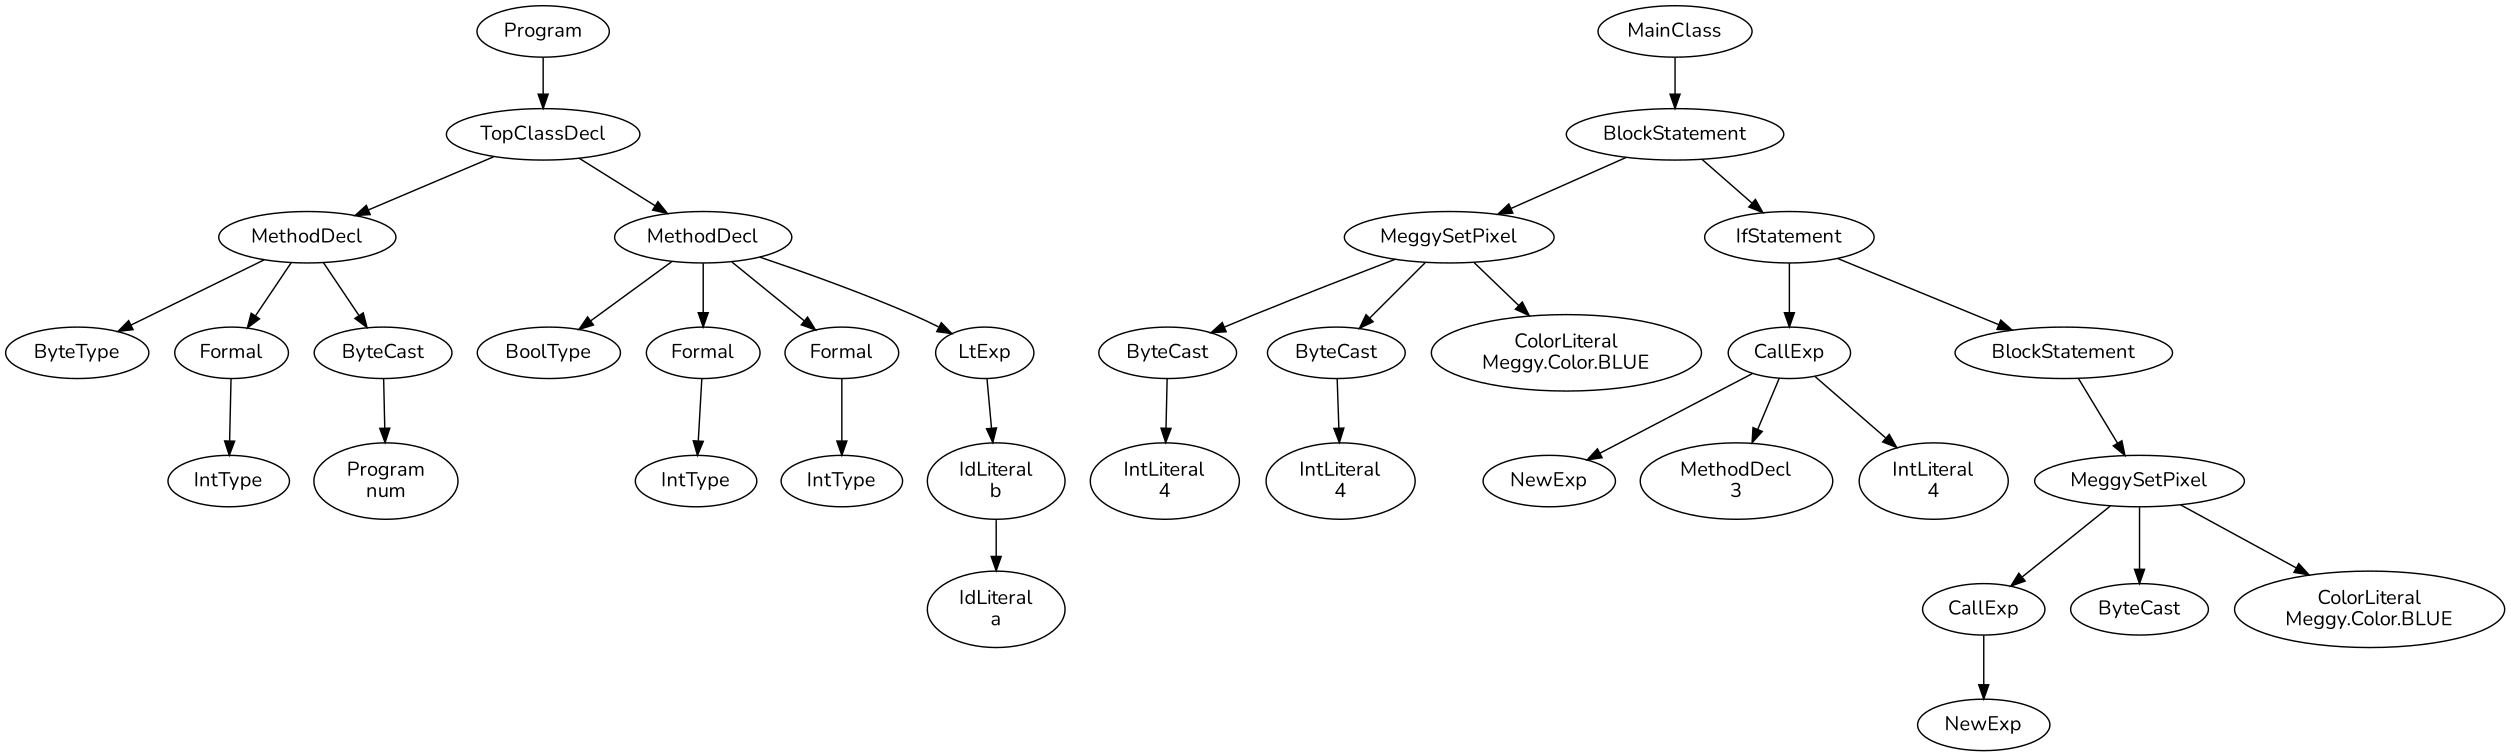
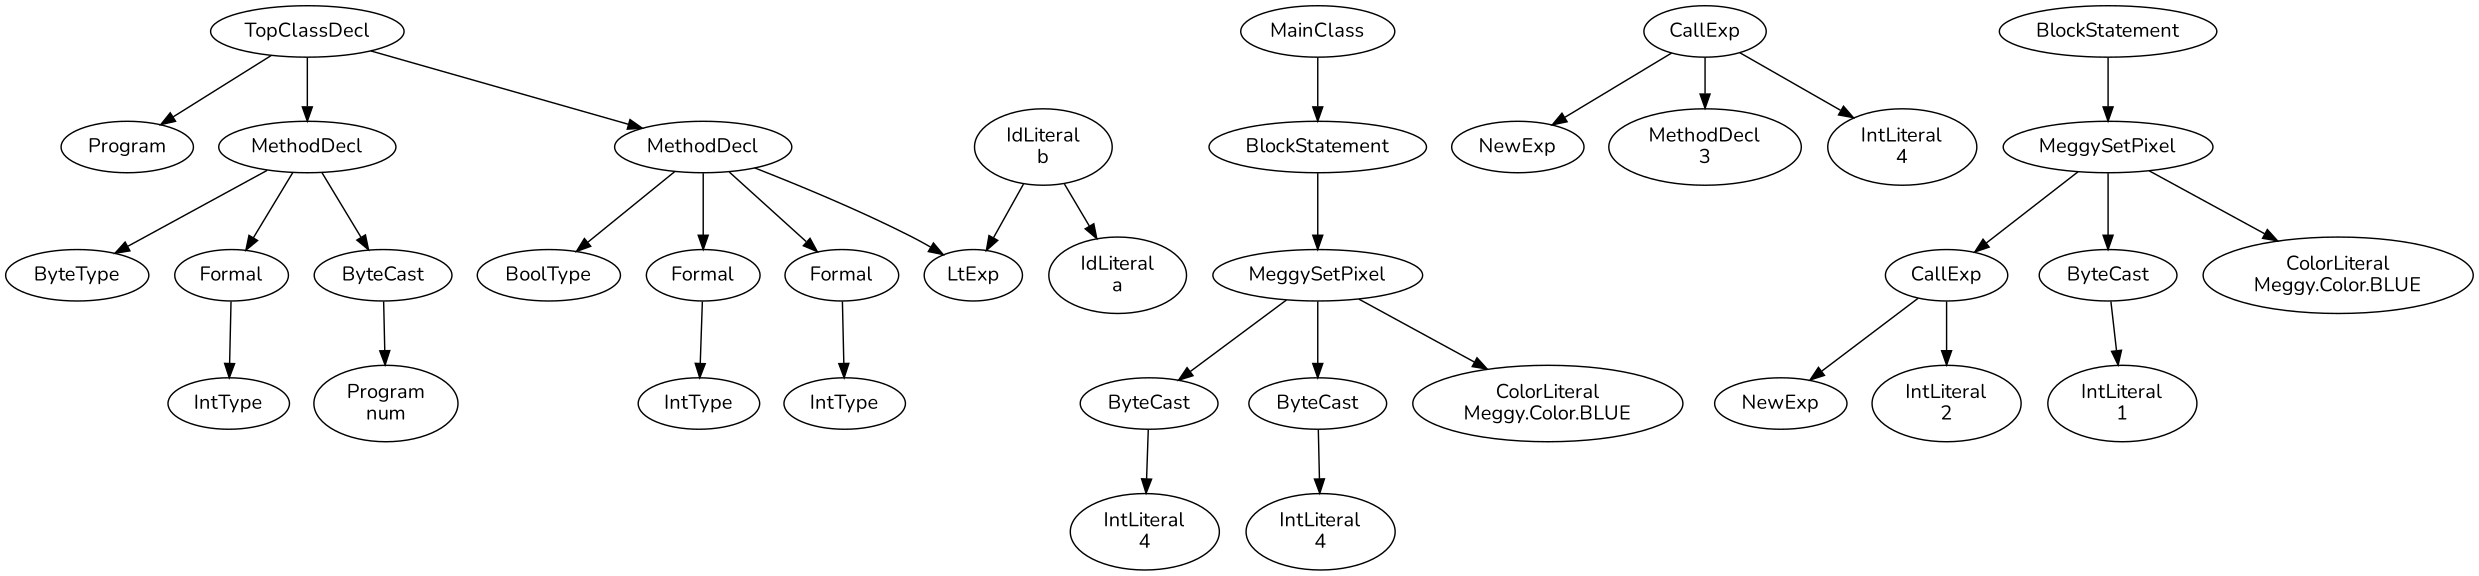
(543, 76) -> (222, 86)
(1789, 237) -> none
(989, 404) -> (1008, 211)
none -> (1947, 404)
none -> (2122, 404)
